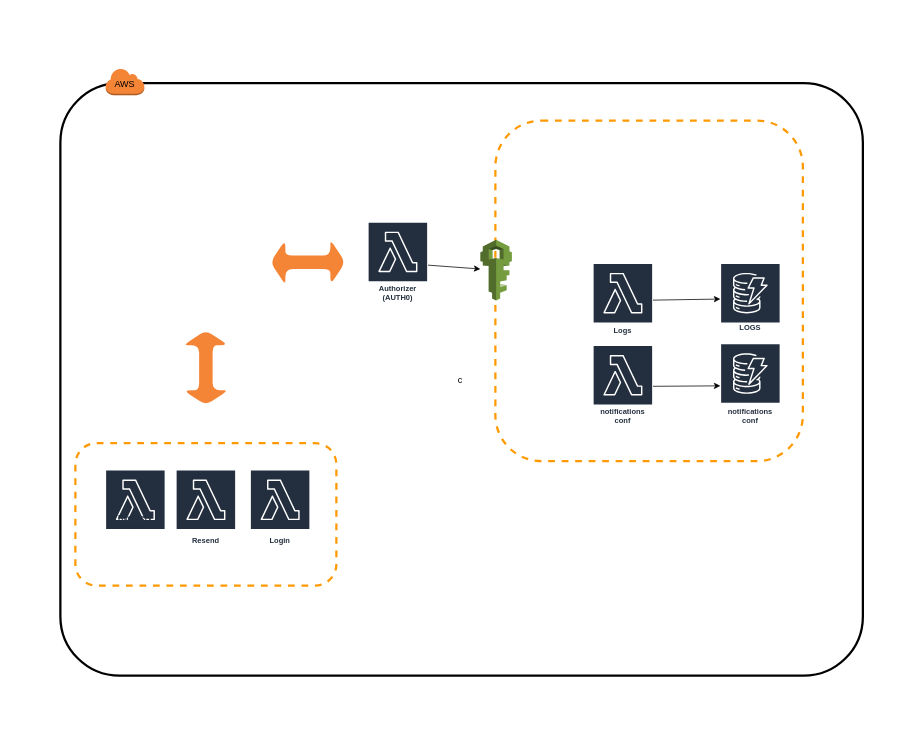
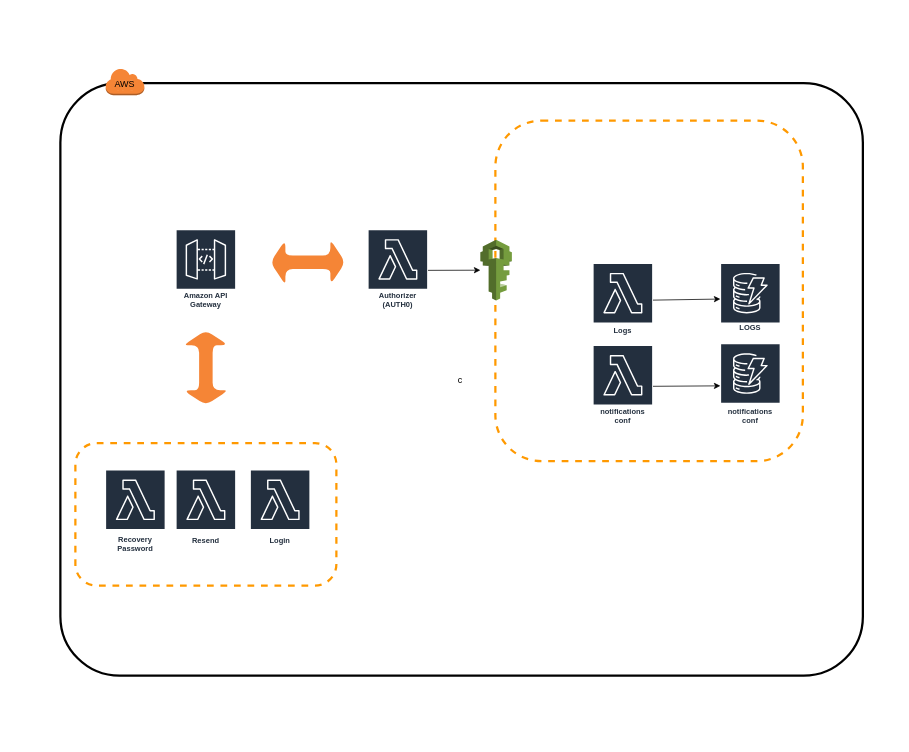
(398, 263) -> (398, 270)
none -> (206, 270)
(135, 501) -> (135, 512)
